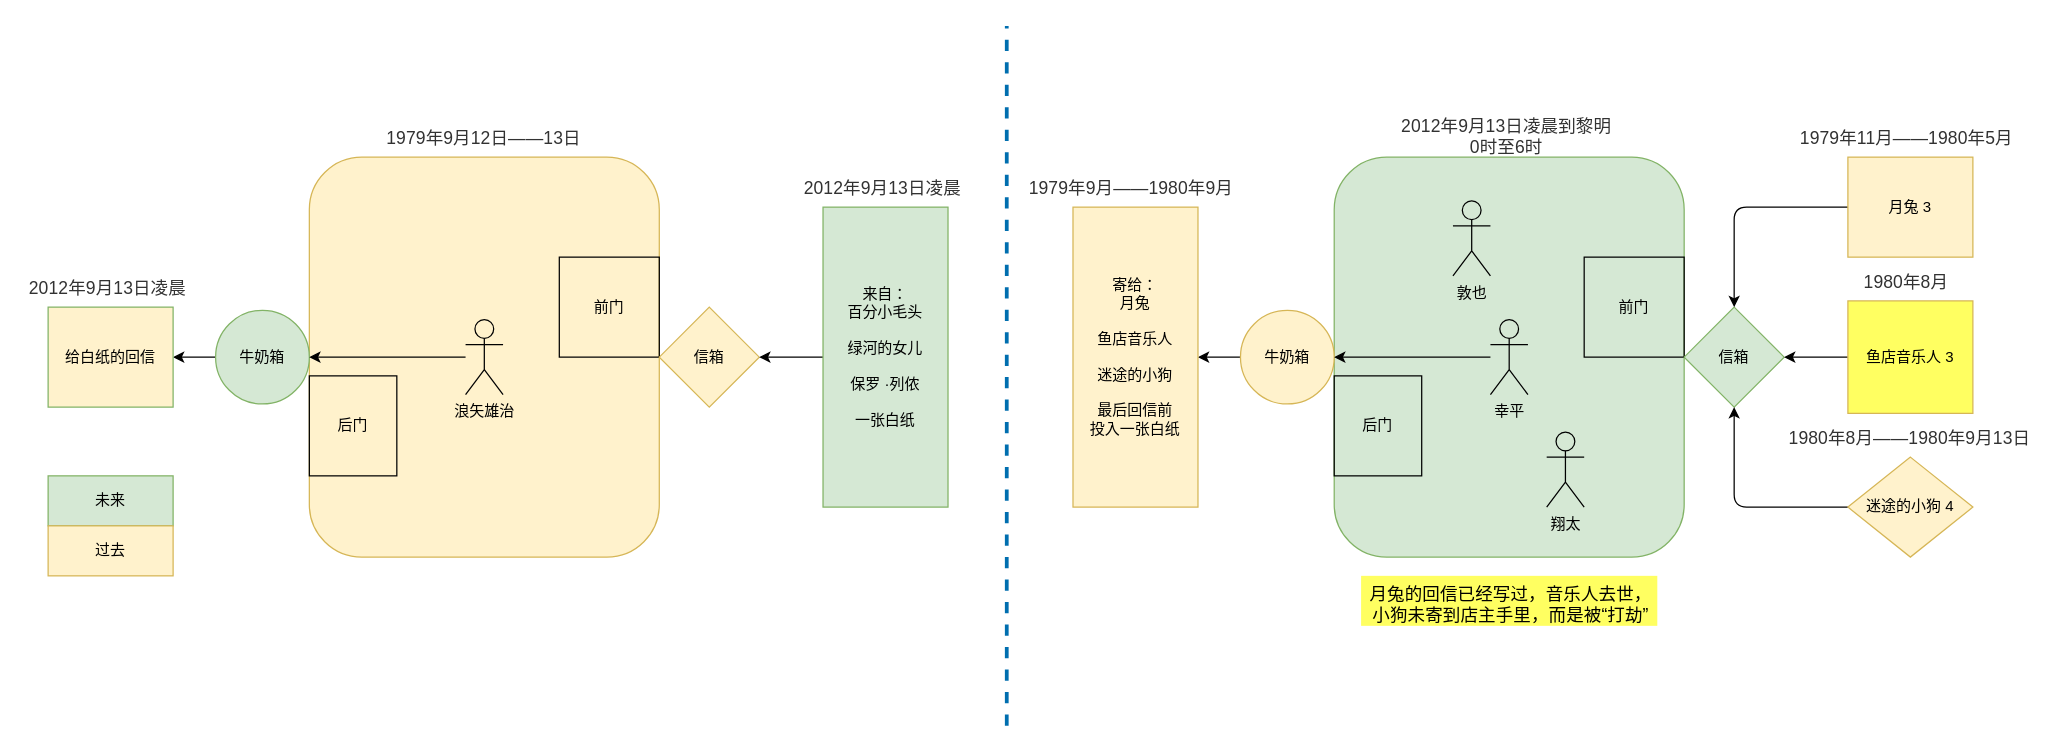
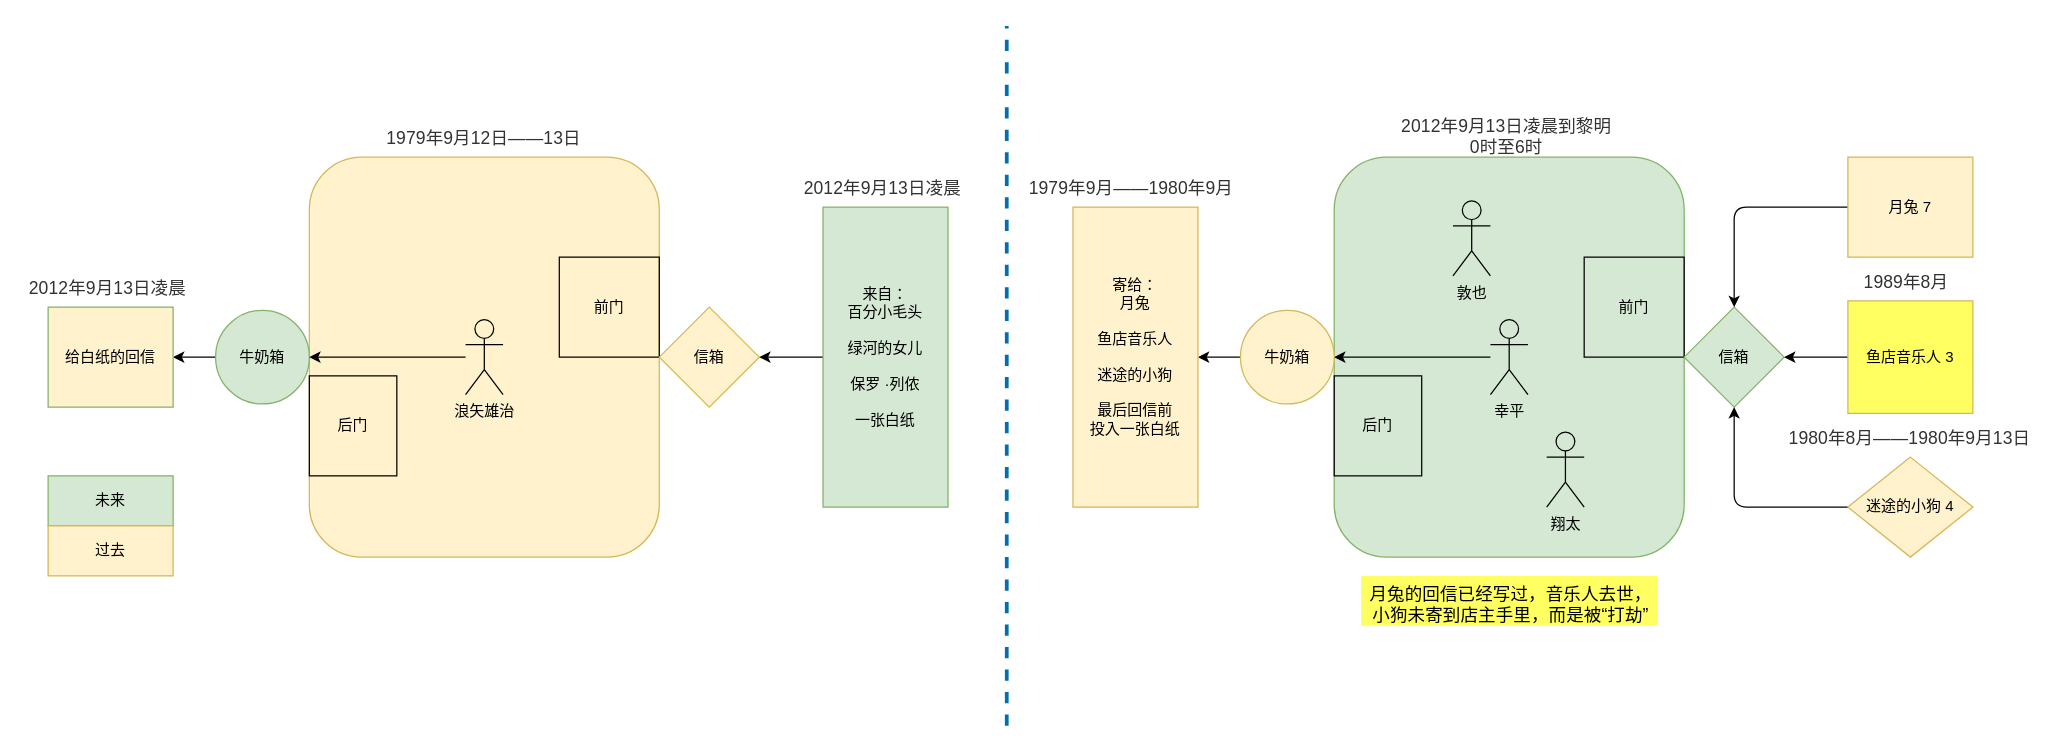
(1907, 138) -> none
(1911, 207) -> (1911, 207)
(1900, 281) -> (1900, 281)
